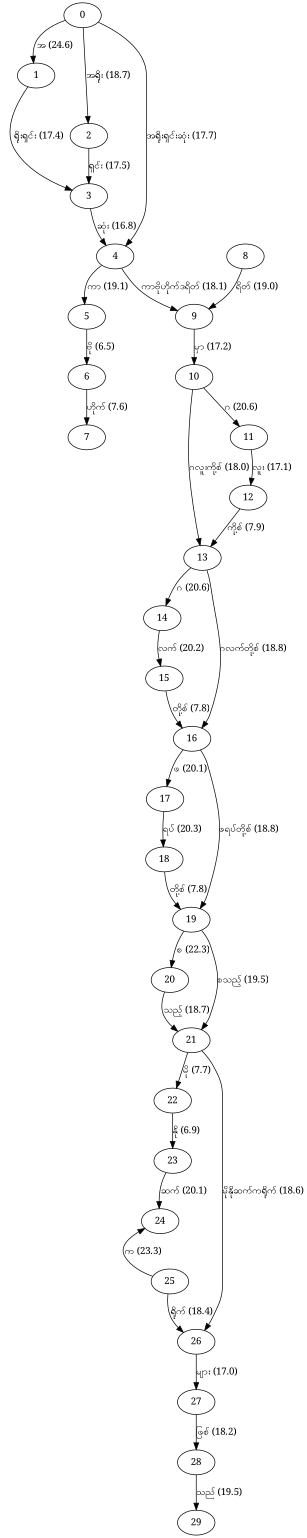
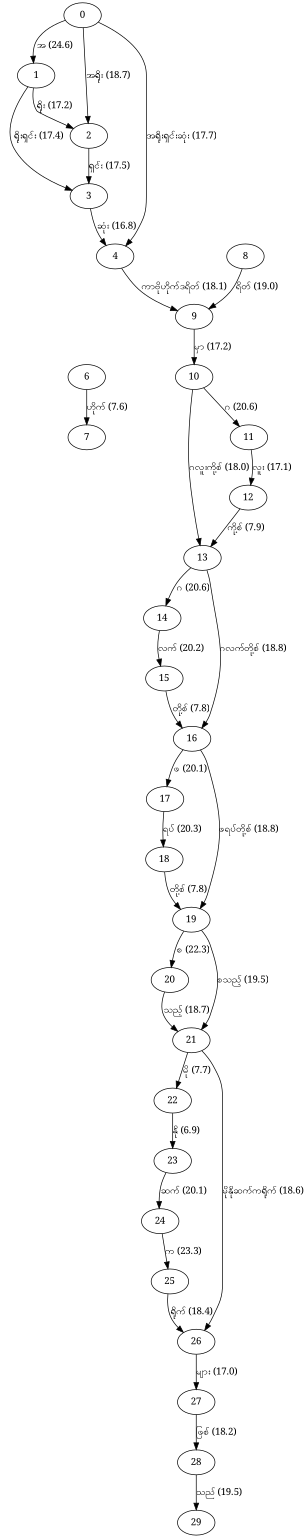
none -> (41, 114)
(87, 317) -> none
(126, 1258) -> (164, 1248)
